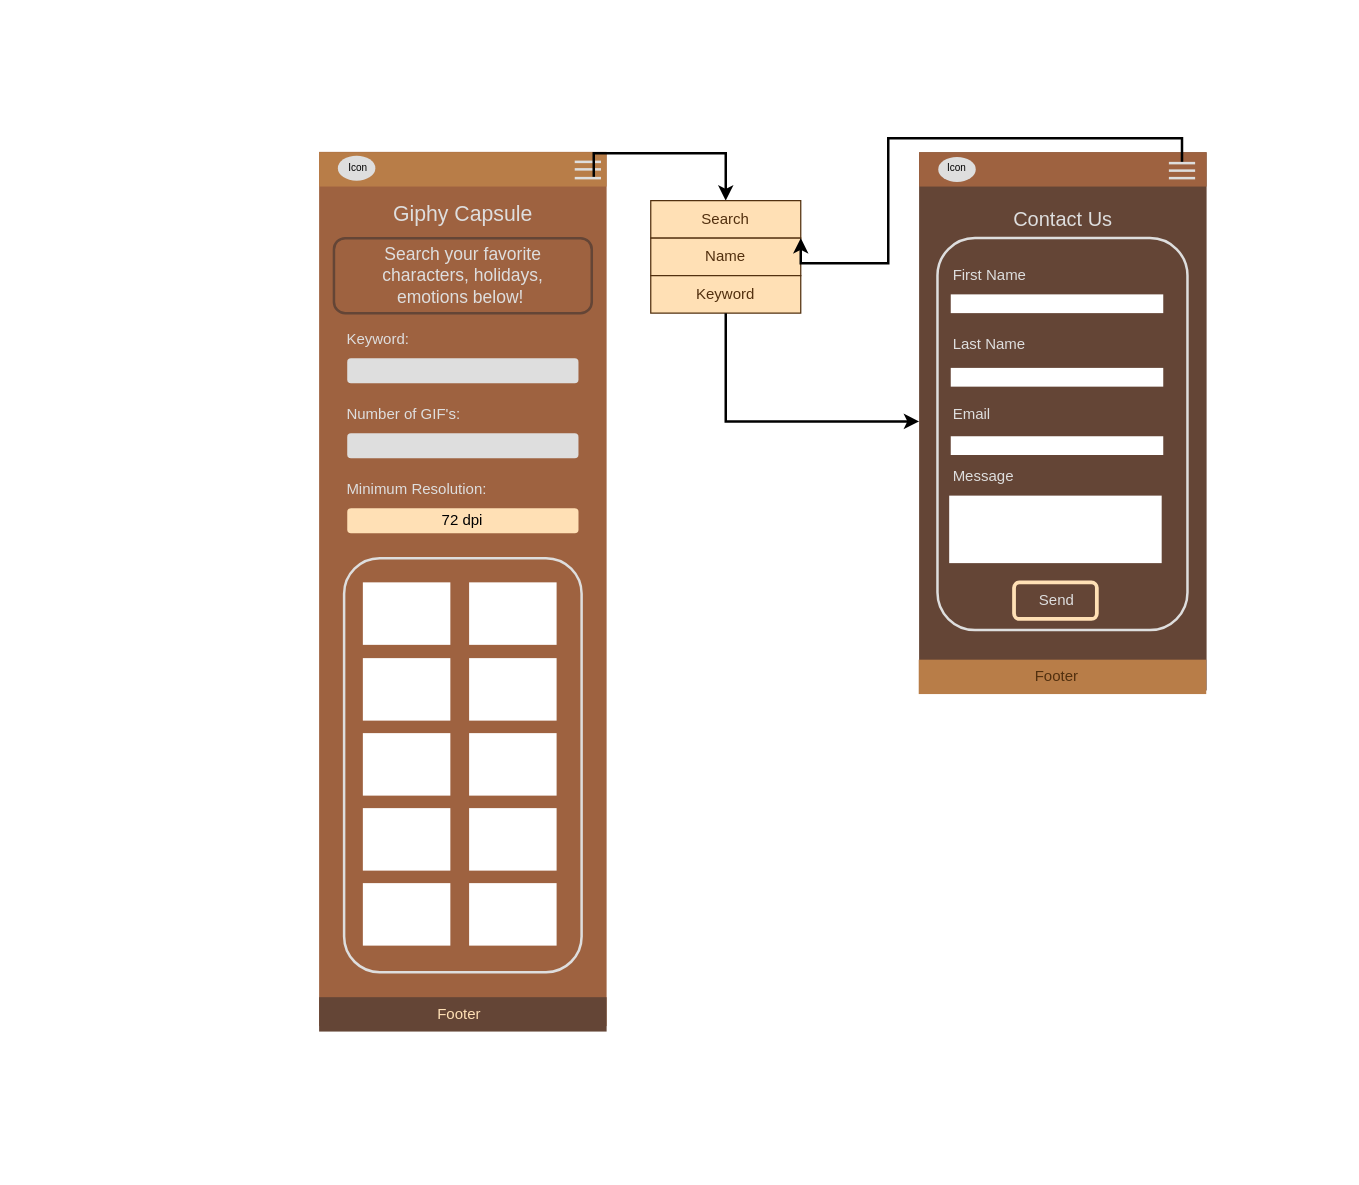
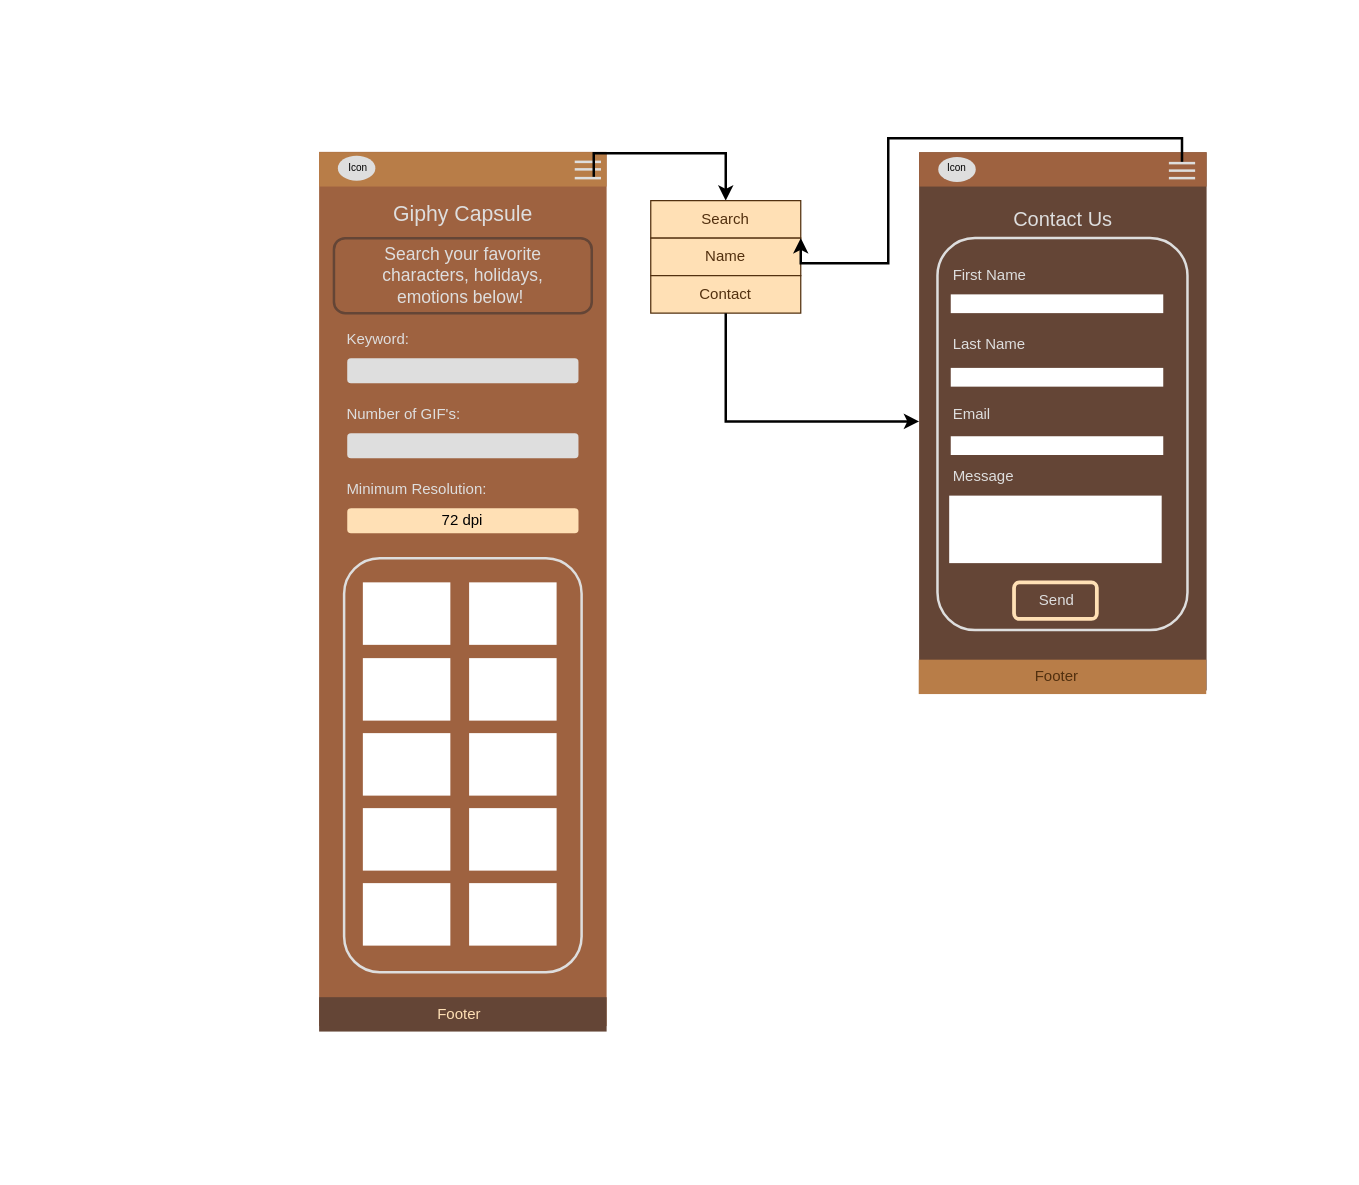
(726, 294) -> (726, 294)
